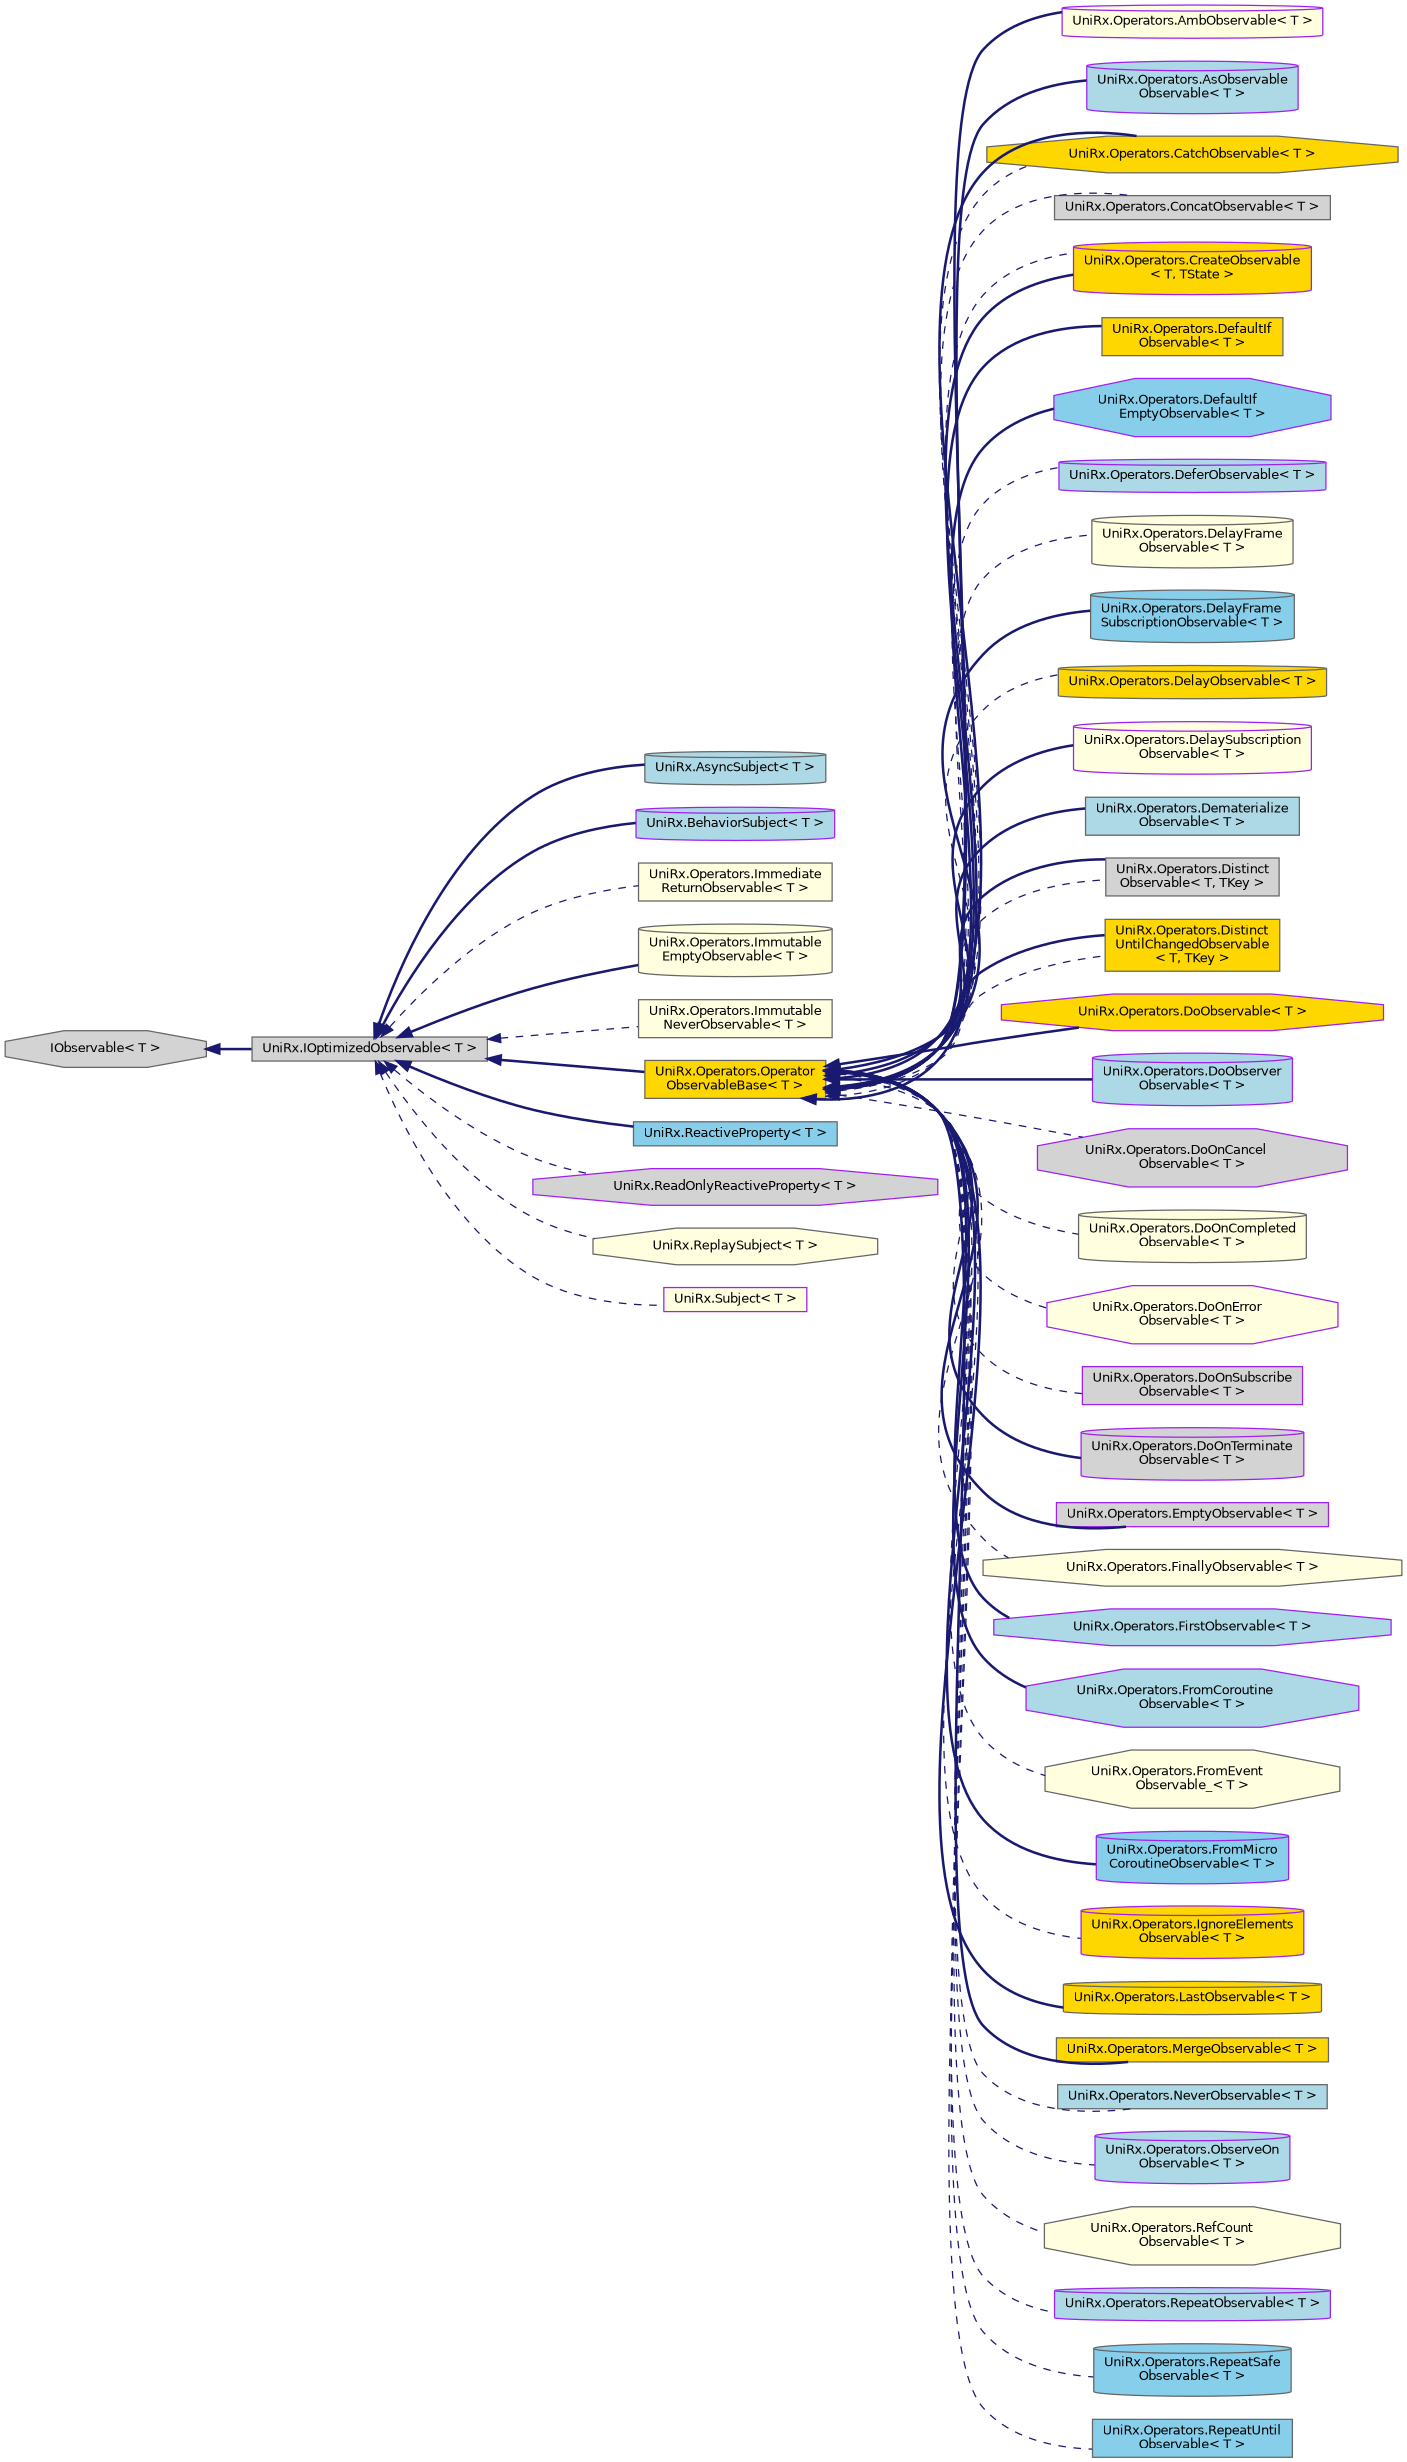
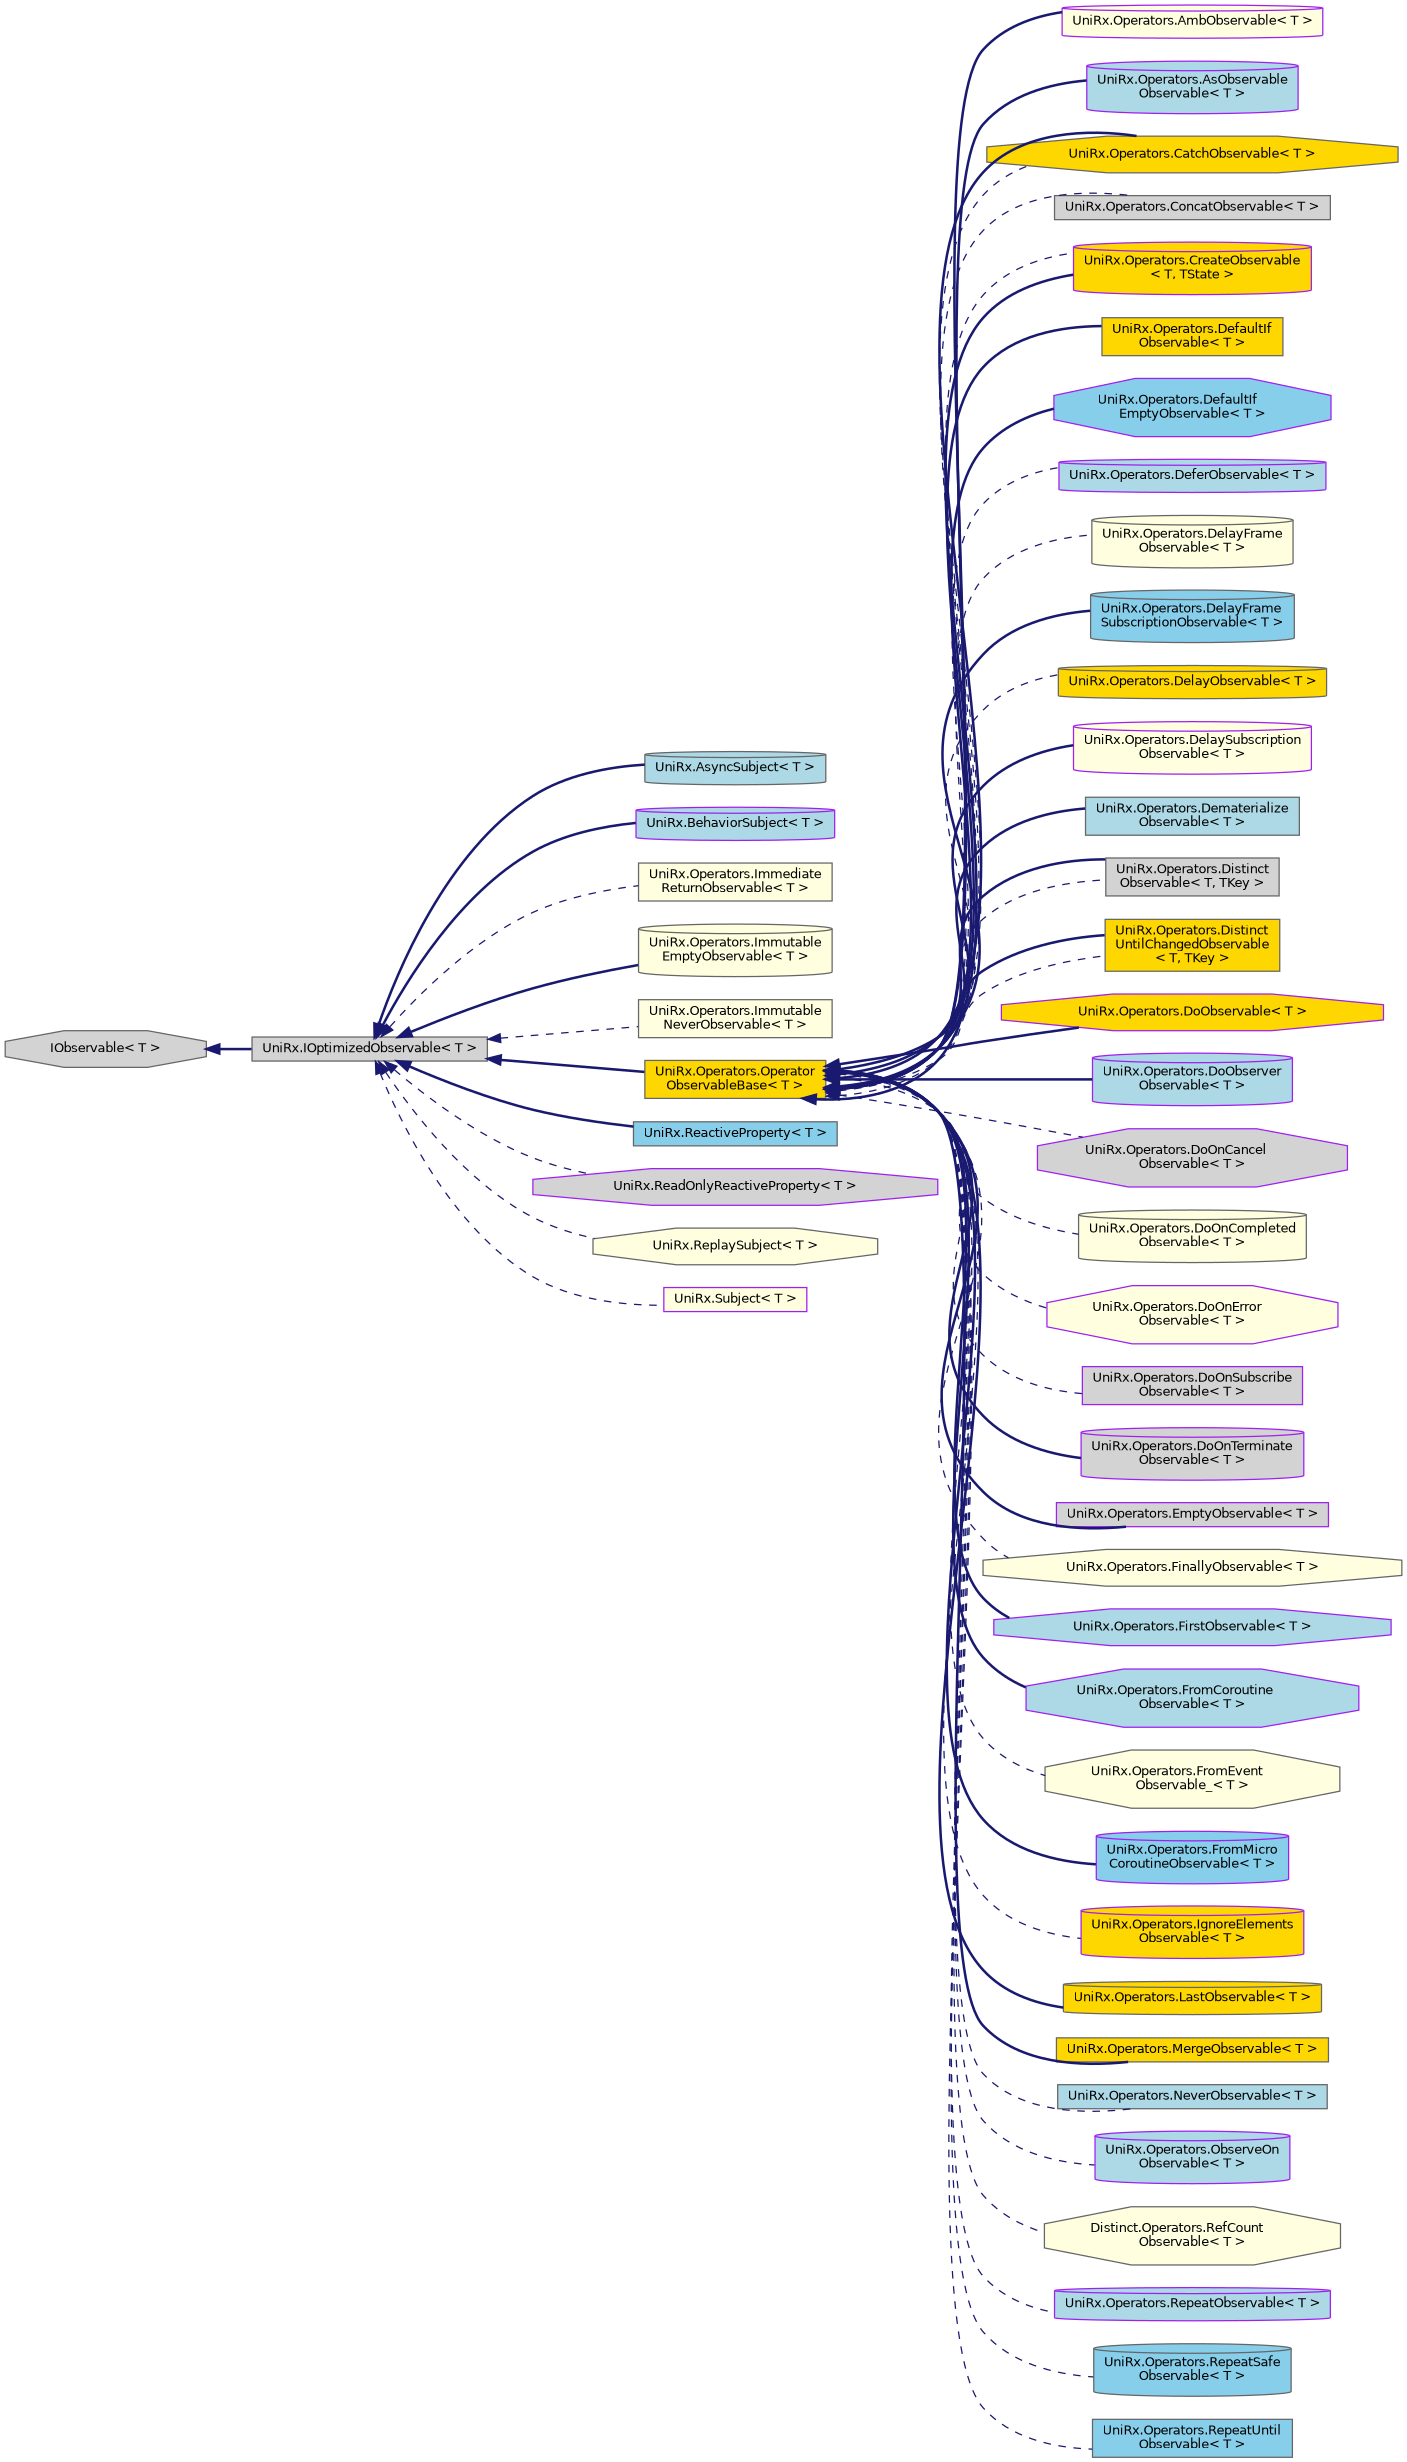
(1192, 2236) -> (1192, 2236)
